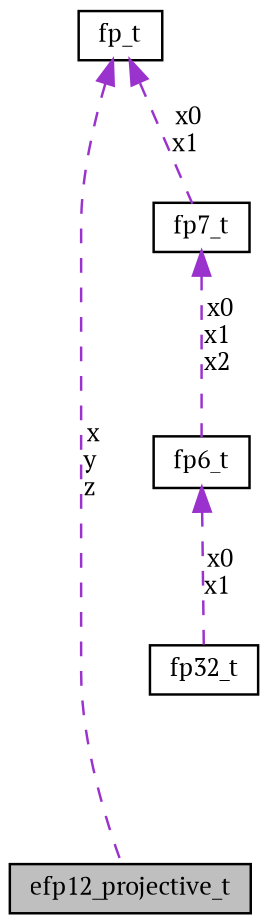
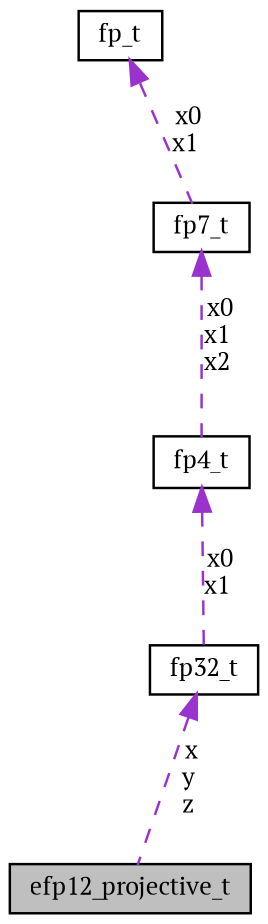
(202, 462) -> (202, 462)
(81, 475) -> (163, 791)
